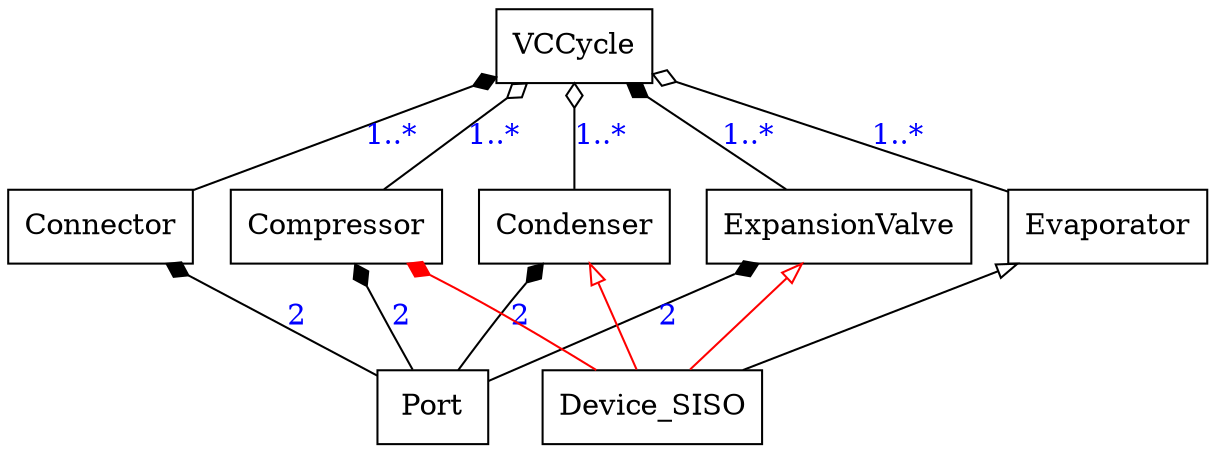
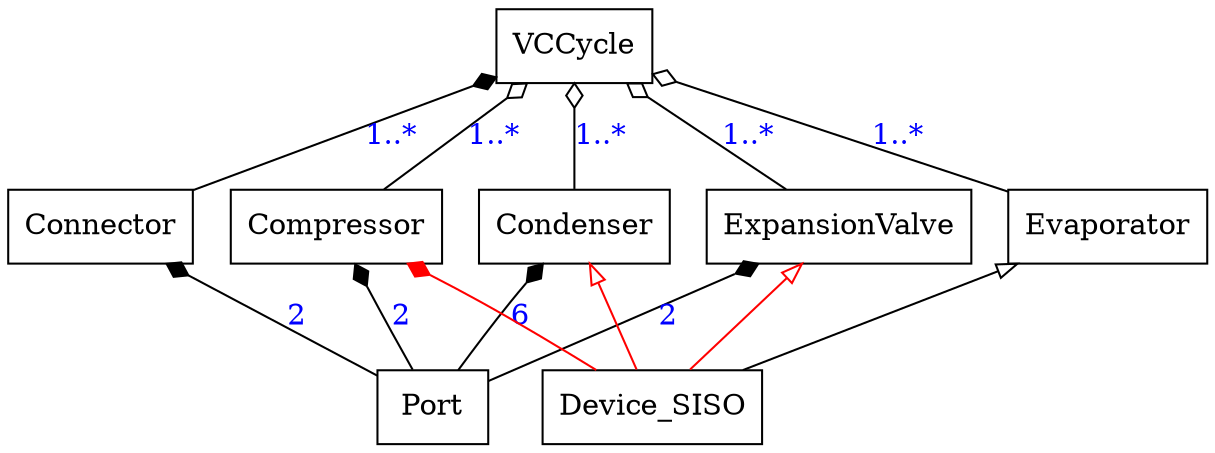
(717, 143) -> (717, 143)
(521, 317) -> (521, 317)
